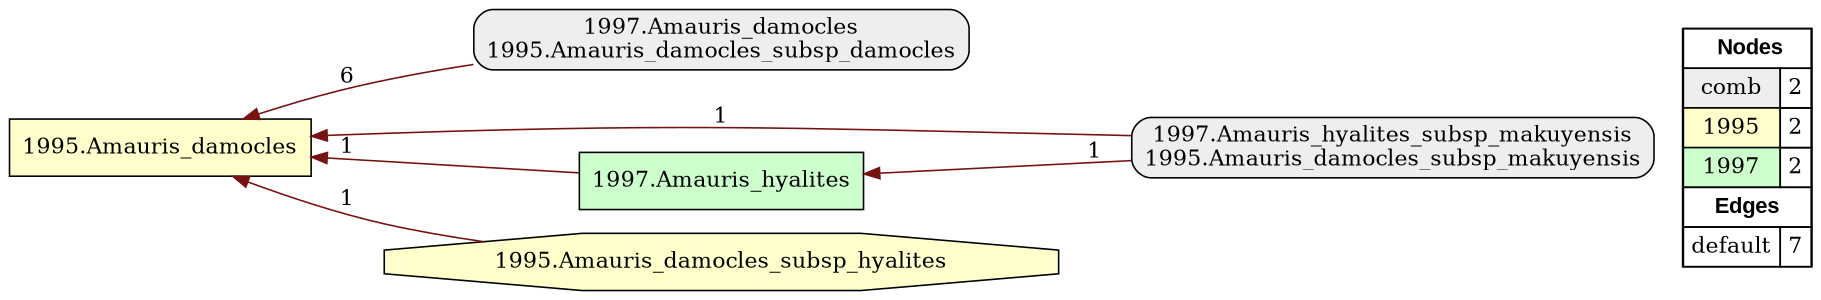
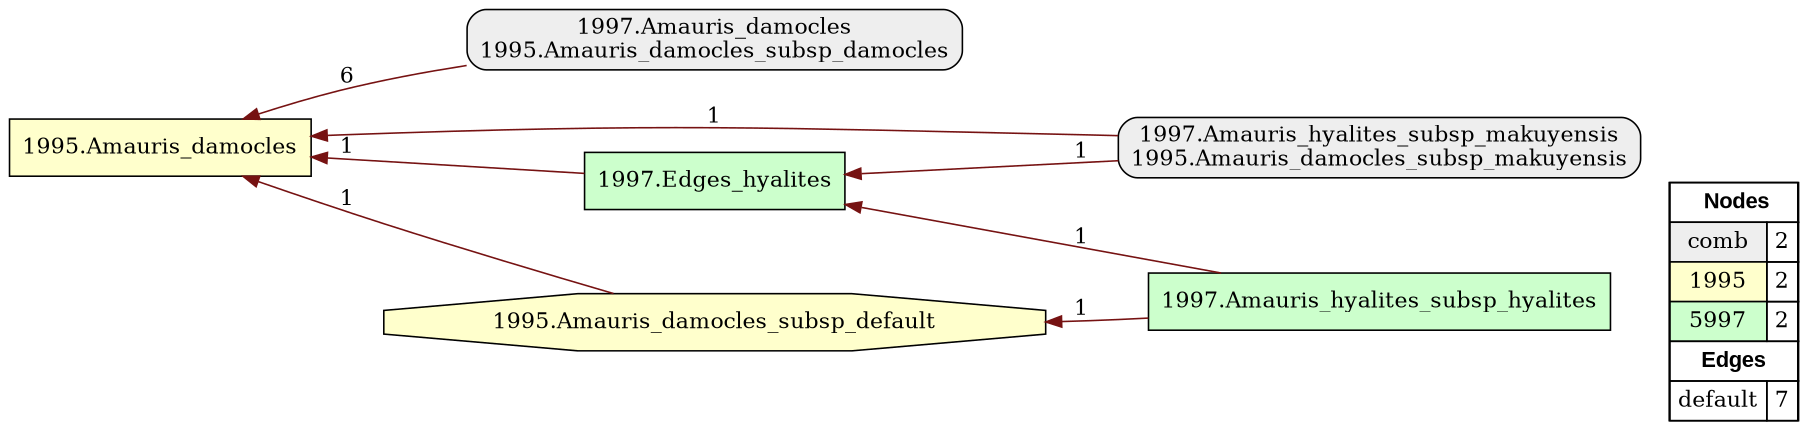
(1732, 167) -> (1718, 321)
(721, 181) -> (715, 181)
(721, 262) -> (715, 322)
none -> (1379, 302)
